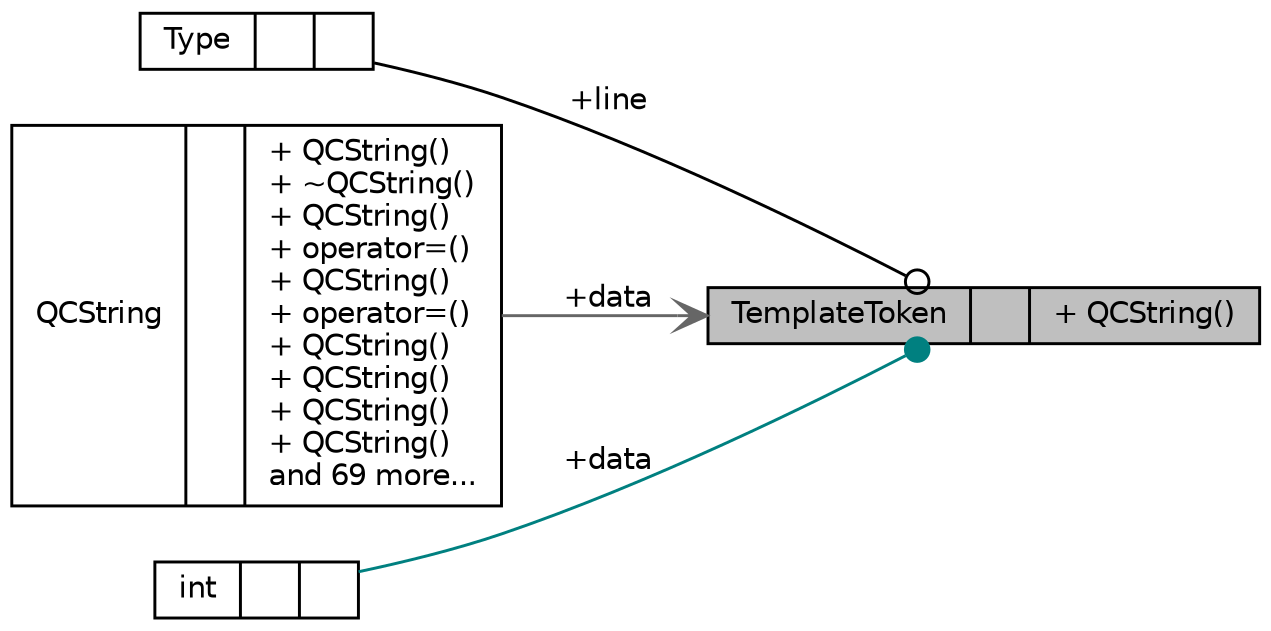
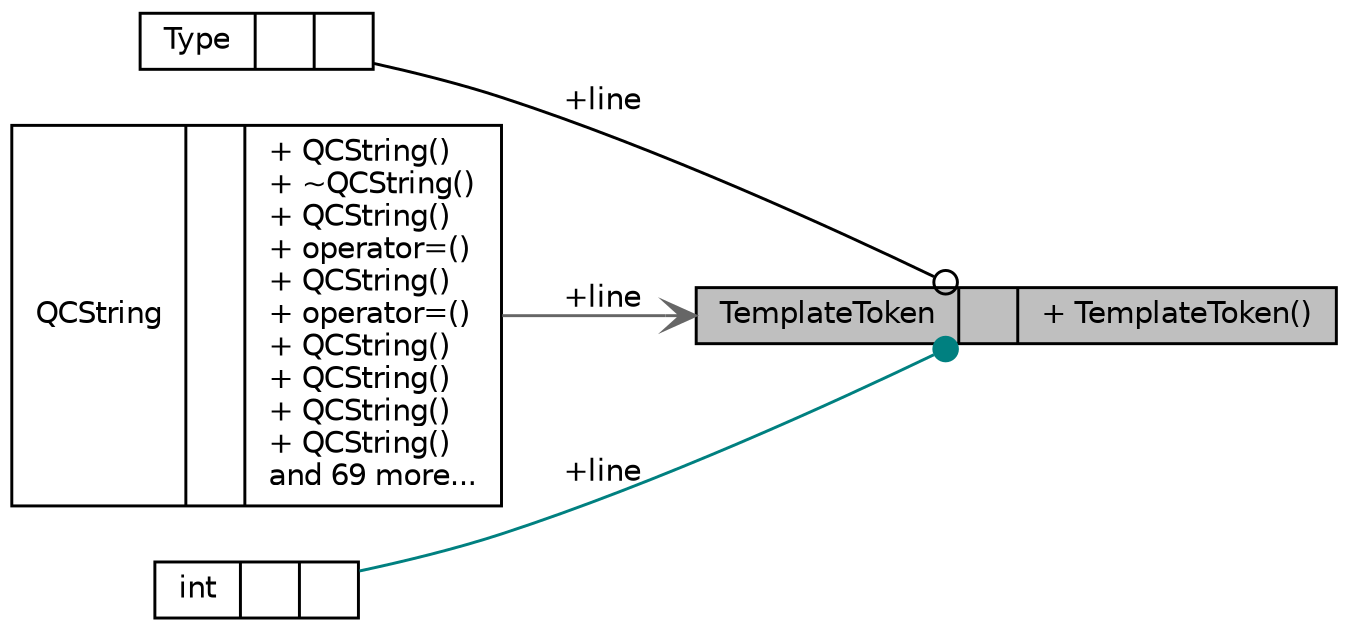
(605, 299) -> (599, 299)
(1145, 314) -> (1177, 314)
(605, 462) -> (599, 473)
